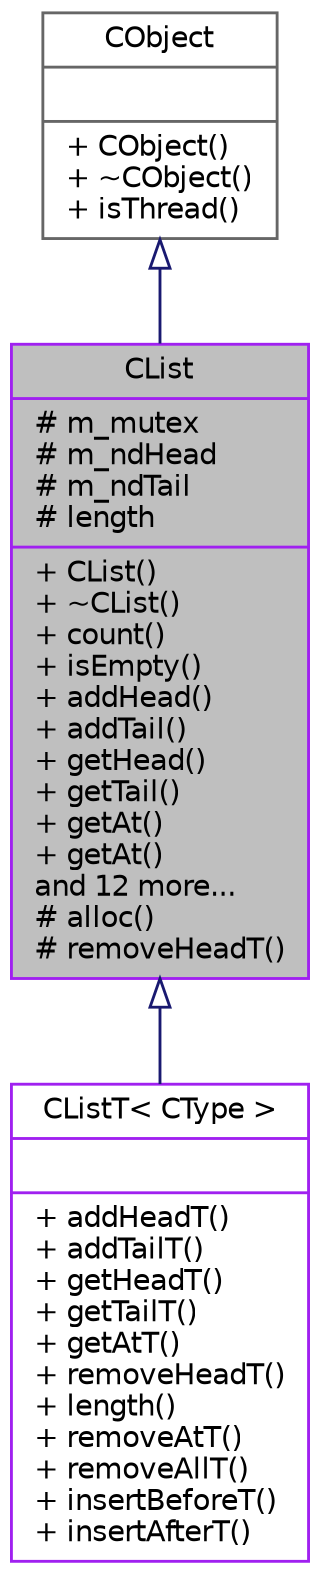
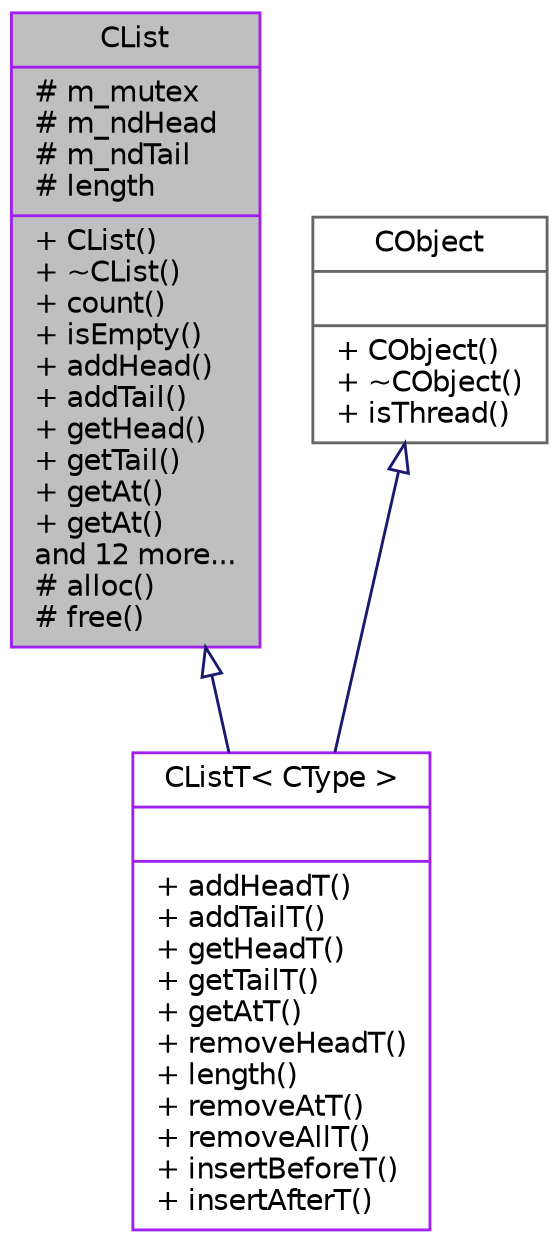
(160, 306) -> (367, 612)
(160, 950) -> (90, 619)
